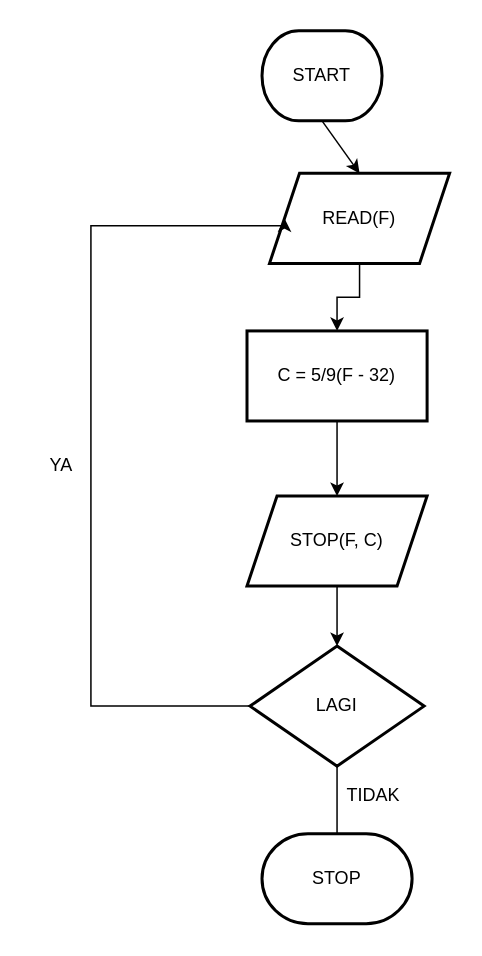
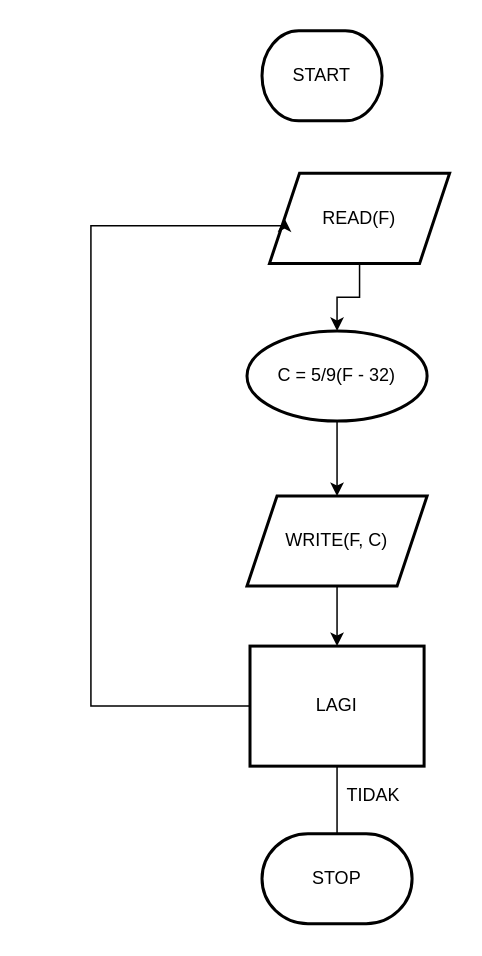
(338, 143) -> none
(337, 376) -> (337, 376)
(61, 466) -> none
(337, 541) -> (337, 541)
(337, 706) -> (337, 706)
